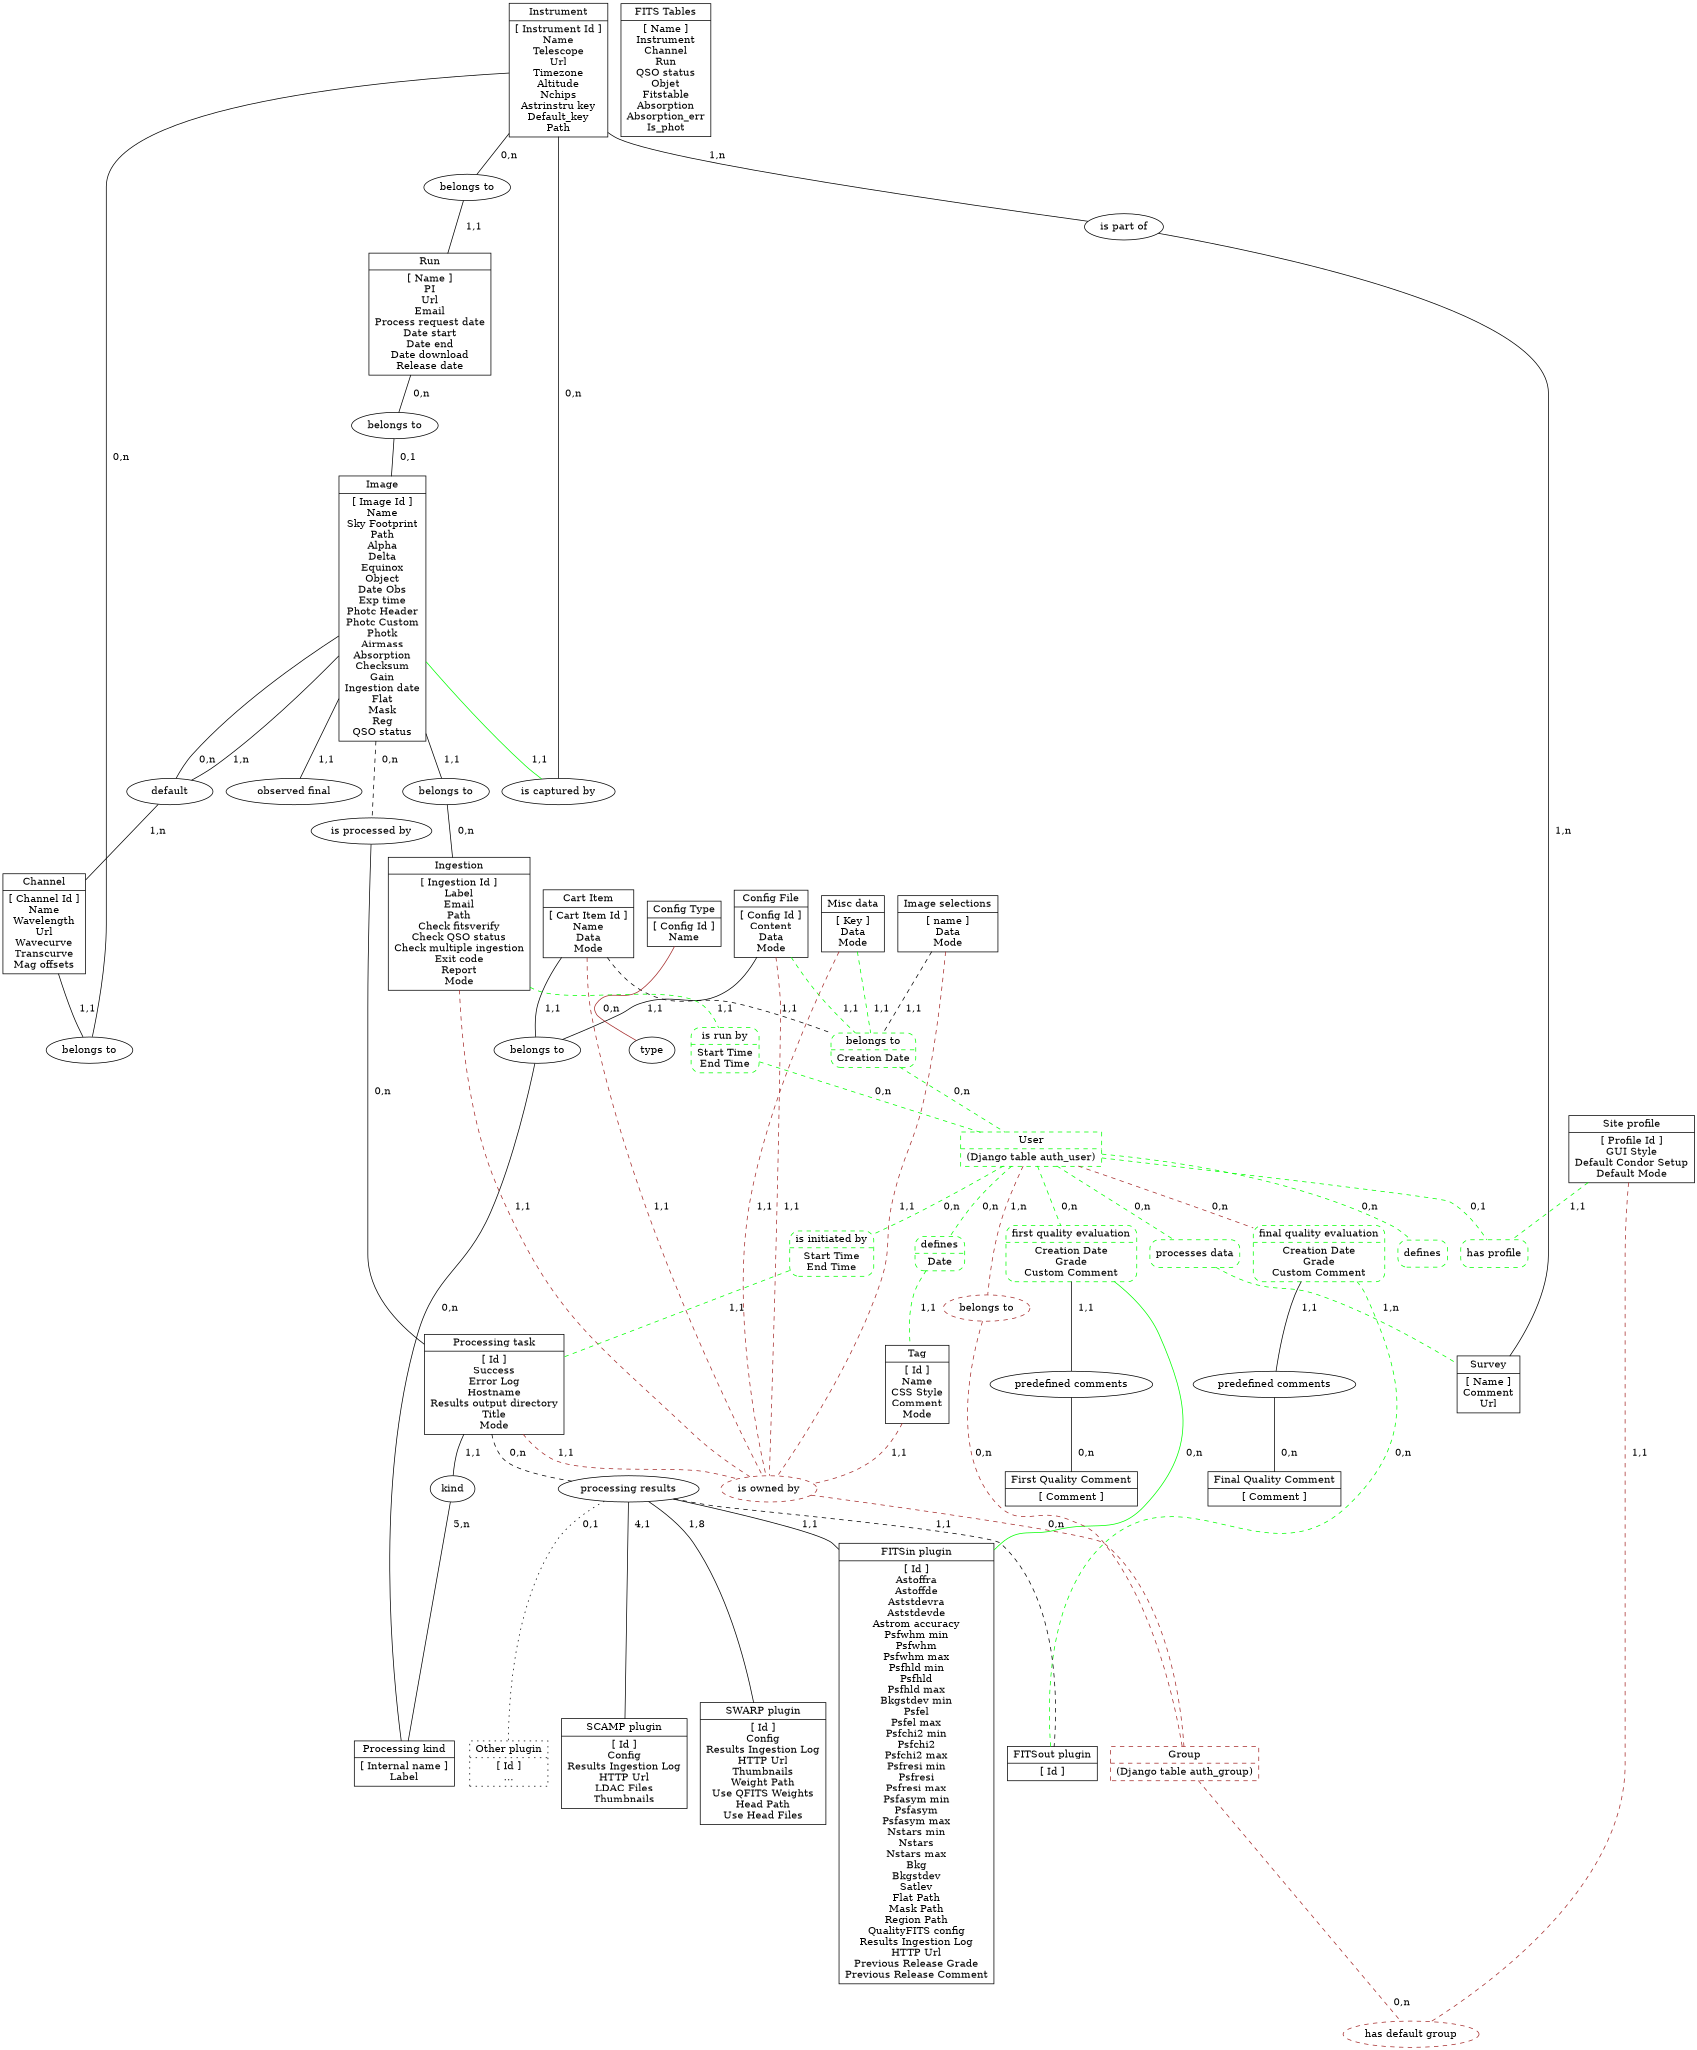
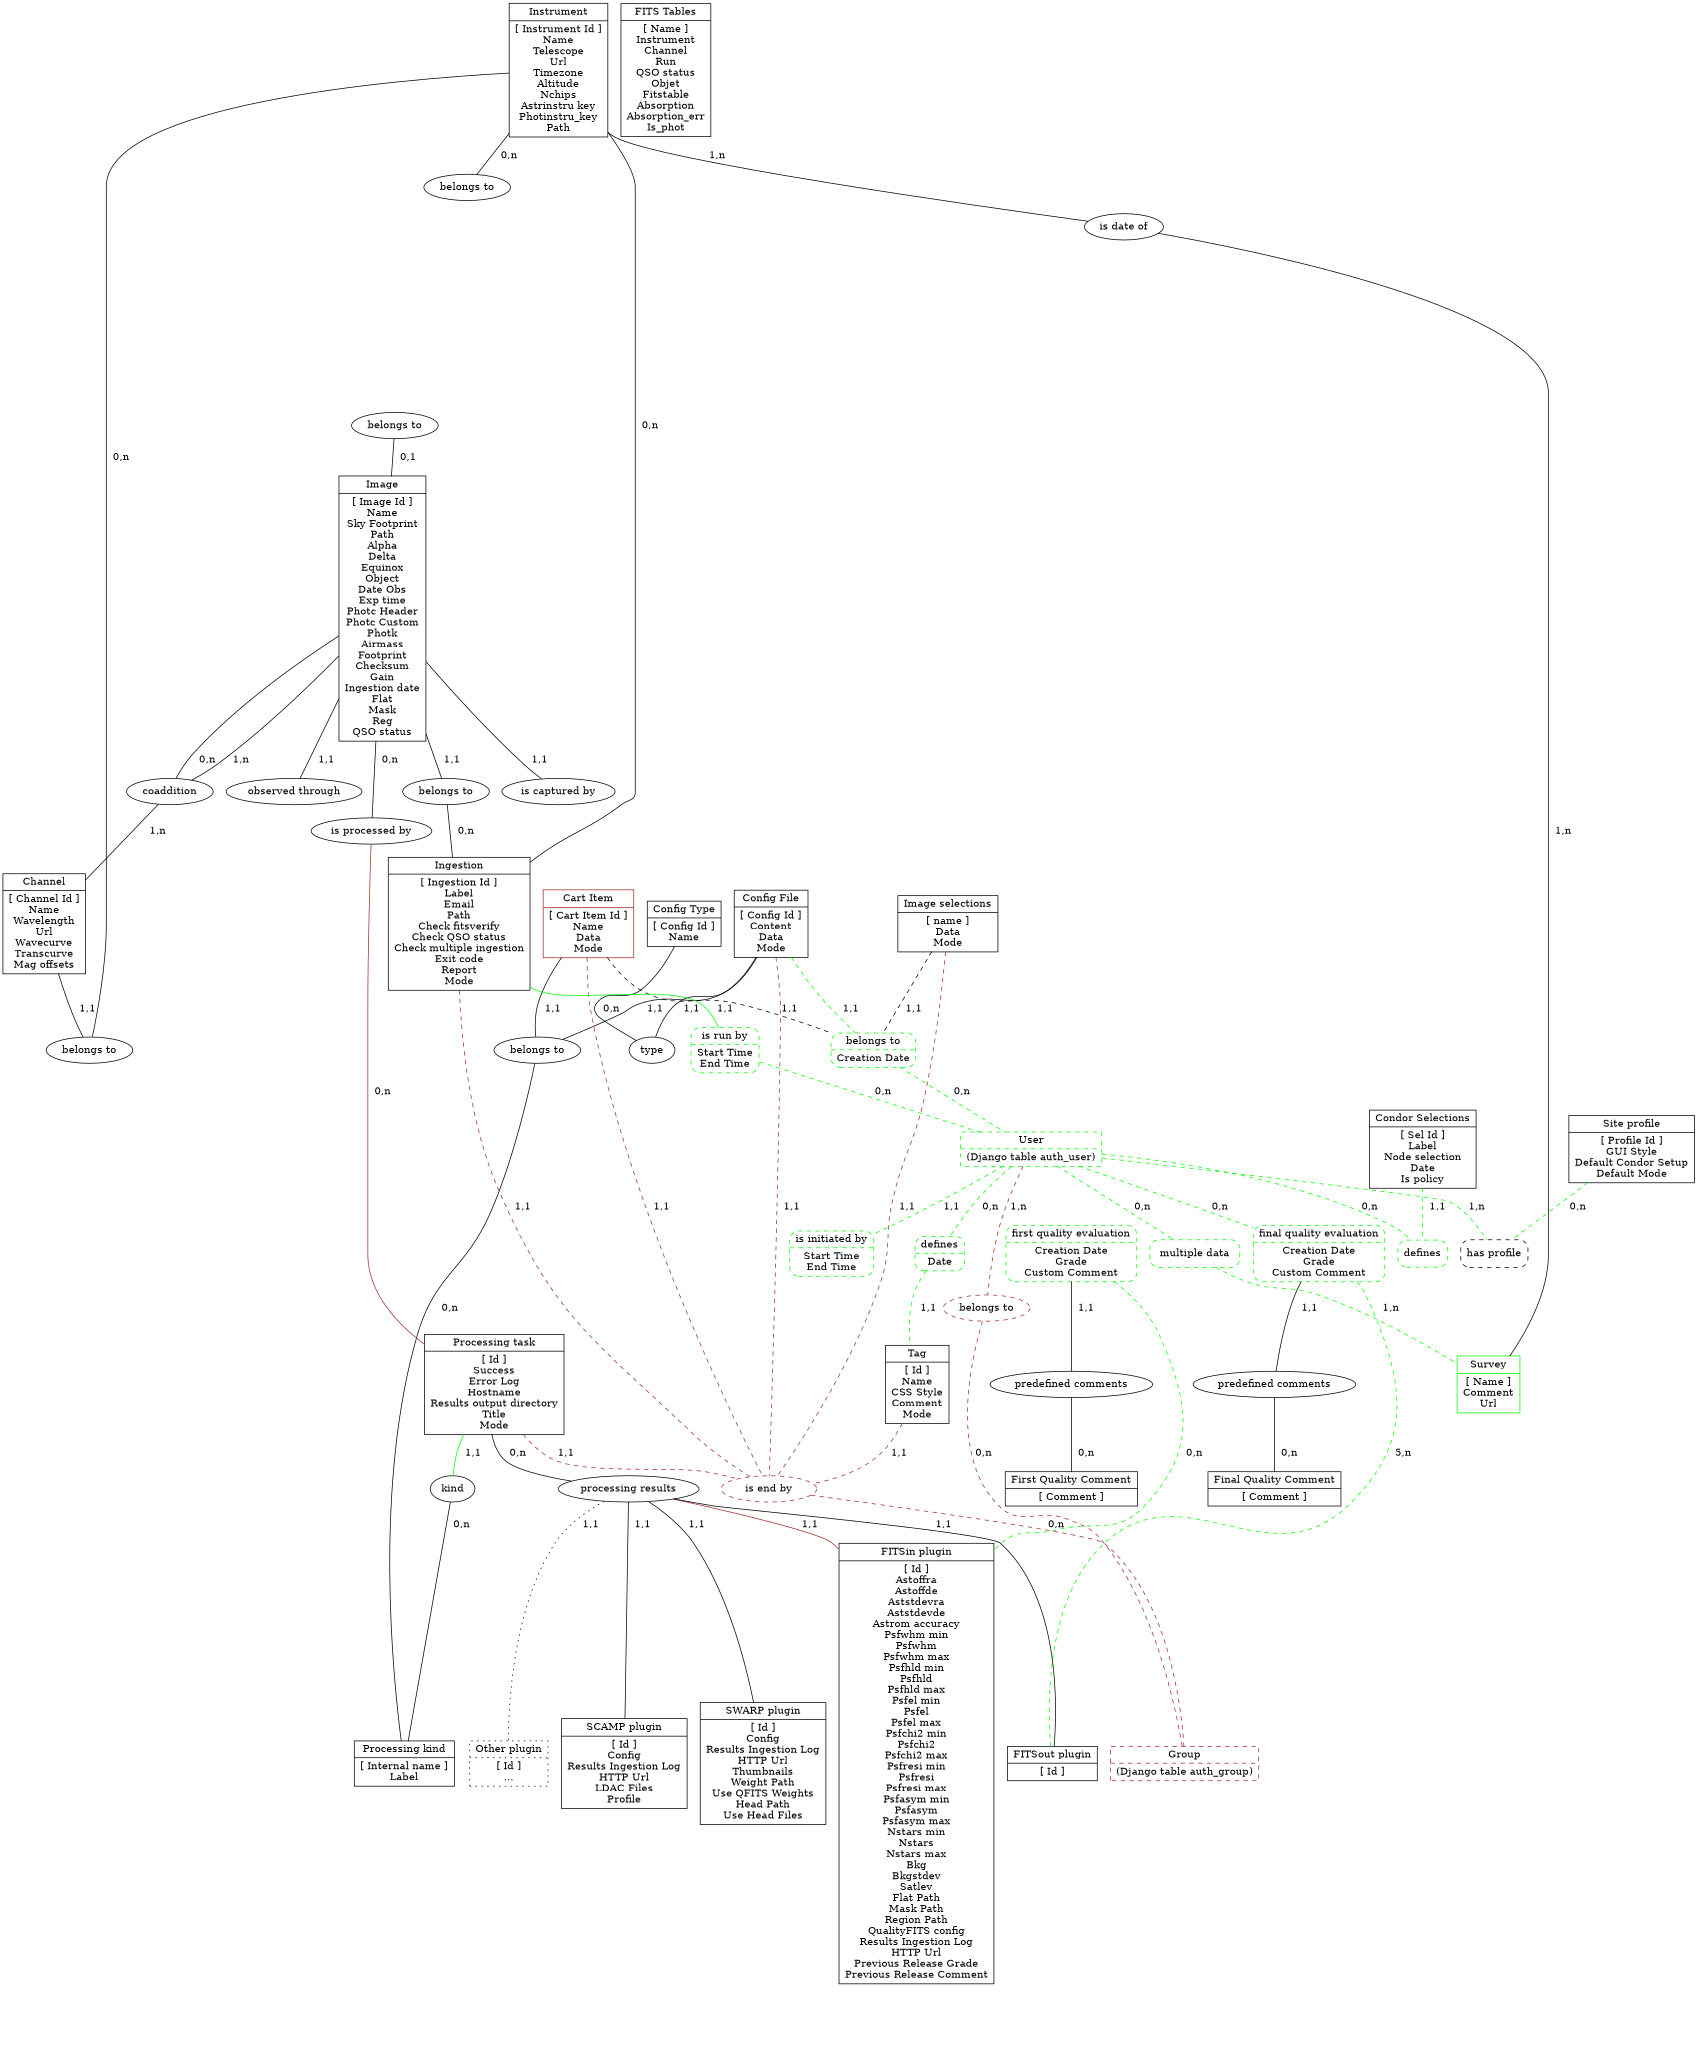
(559, 117) -> (559, 117)
(1124, 227) -> (1124, 227)
(430, 314) -> none
(559, 457) -> (635, 523)
(382, 655) -> (382, 655)
(482, 723) -> (482, 723)
(374, 779) -> (374, 779)
(170, 792) -> (170, 792)
(294, 792) -> (294, 792)
(588, 924) -> (588, 924)
(853, 924) -> none
(595, 995) -> (595, 995)
(598, 1002) -> (598, 1002)
none -> (673, 1007)
(368, 1104) -> (368, 1104)
none -> (1423, 1149)
(1049, 1196) -> none
(1166, 1197) -> (1166, 1197)
(949, 1207) -> (949, 1207)
(1475, 1207) -> (1475, 1207)
(1575, 1207) -> (1575, 1207)
(1195, 1254) -> (1195, 1254)
(1494, 1254) -> (1494, 1254)
(677, 1314) -> none
(1489, 1384) -> (1489, 1384)
(1400, 1453) -> (1400, 1453)
(456, 1454) -> (456, 1454)
(1172, 1468) -> (1172, 1468)
(523, 1470) -> (523, 1470)
(769, 1489) -> (769, 1489)
(758, 1519) -> (758, 1519)
(458, 1525) -> (458, 1525)
(588, 1525) -> (588, 1525)
(640, 1525) -> (640, 1525)
(694, 1525) -> (694, 1525)
(945, 1532) -> (945, 1532)
(916, 1701) -> (916, 1701)
(624, 1799) -> (624, 1799)
(1411, 2034) -> none
